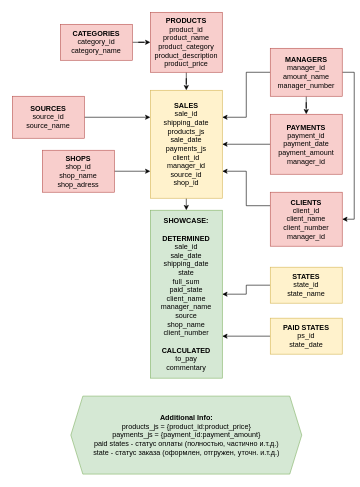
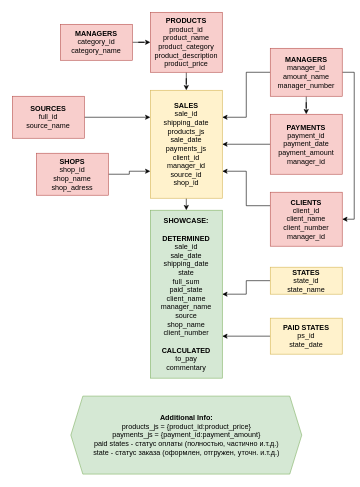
(96, 42) -> (96, 42)
(48, 117) -> (48, 117)
(78, 171) -> (72, 174)
(306, 285) -> (306, 281)
